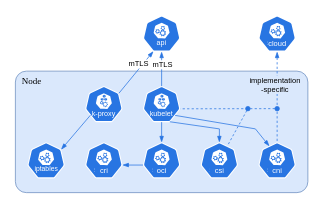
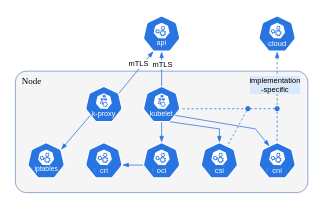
(162, 132) -> (162, 132)
